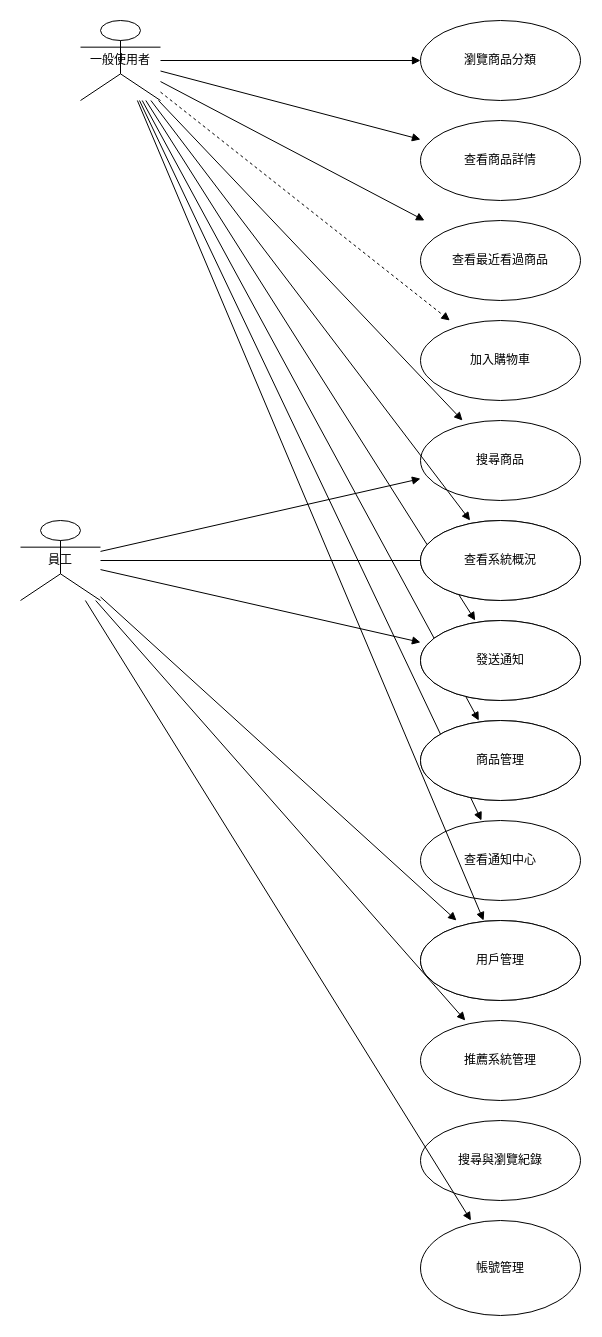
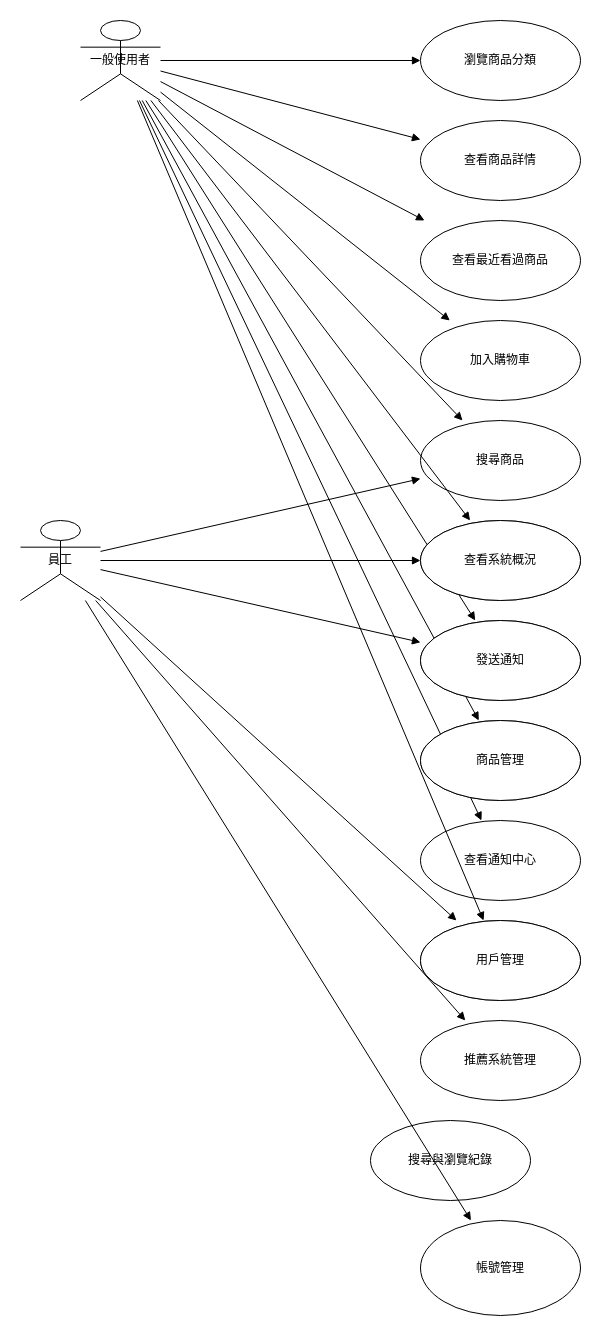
(302, 204) -> (302, 204)
(414, 561) -> (411, 561)
(501, 1161) -> (451, 1161)
